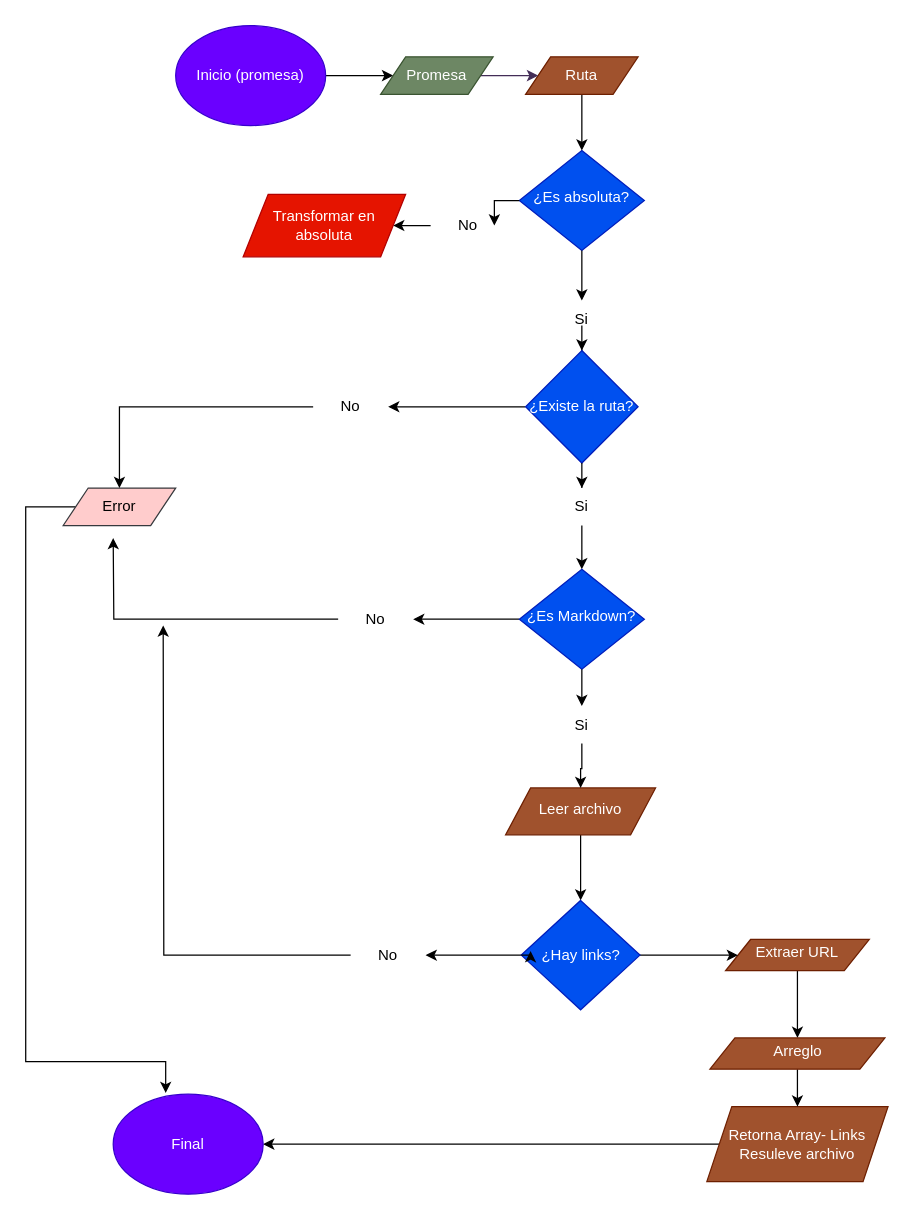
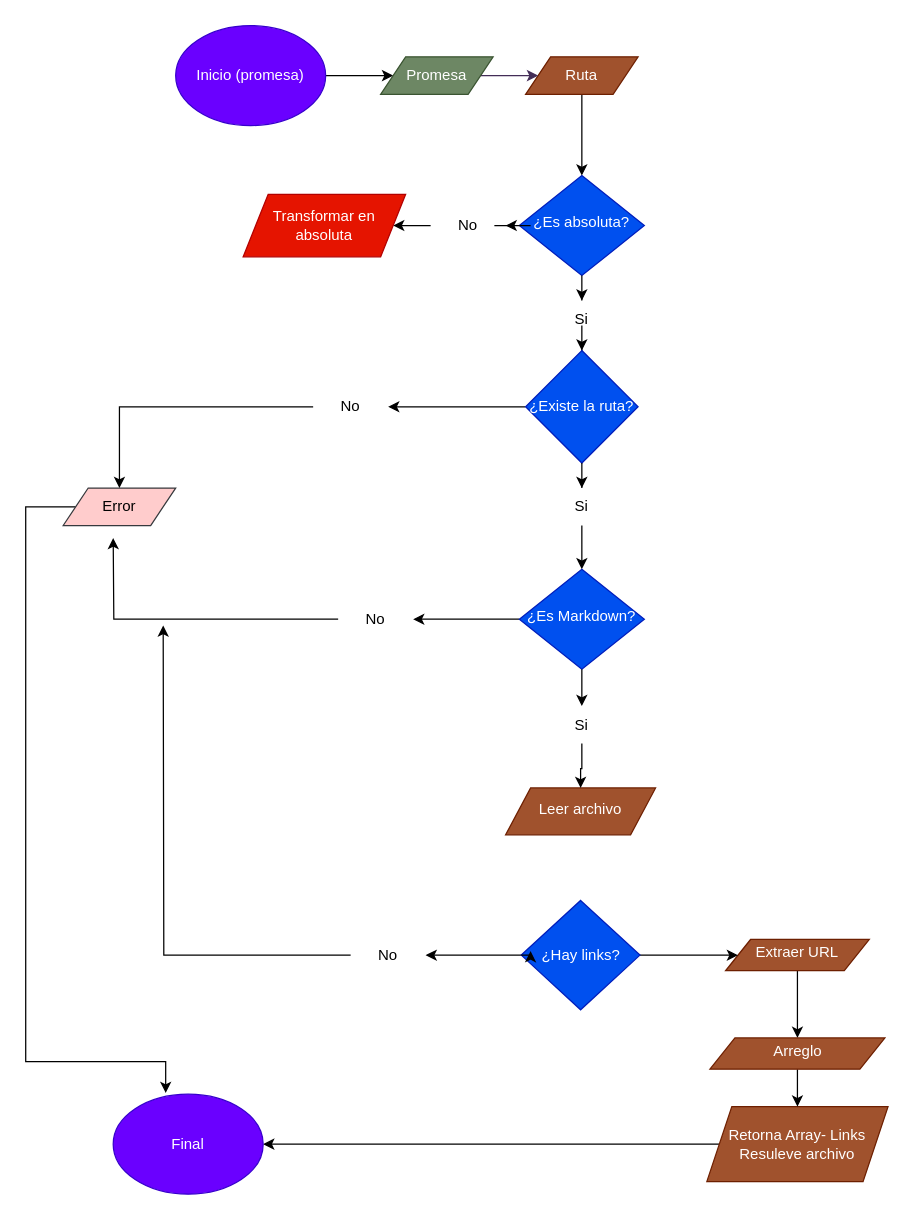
(582, 201) -> (582, 226)
(581, 863) -> none
